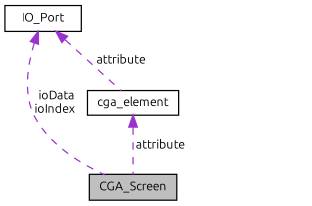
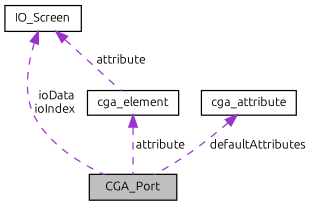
(43, 18) -> (43, 18)
none -> (249, 103)
(133, 187) -> (133, 187)
